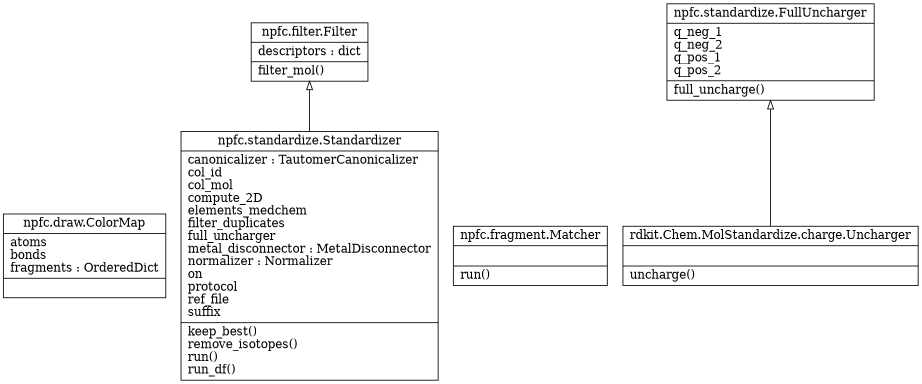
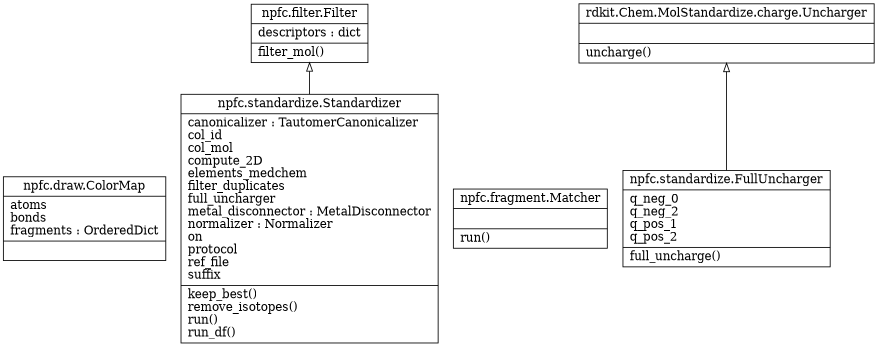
(698, 33) -> (654, 199)
(771, 168) -> (727, 121)
